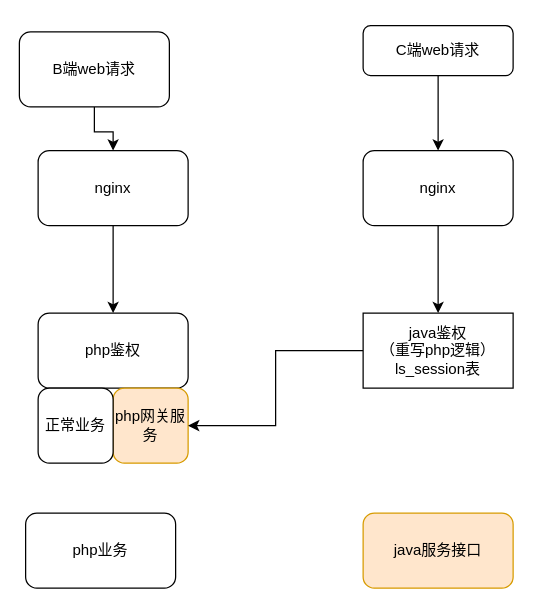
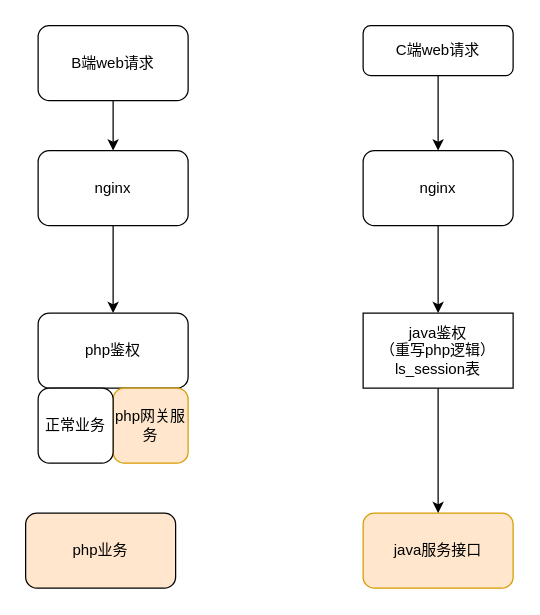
(94, 69) -> (113, 63)
(276, 384) -> (438, 446)
(101, 551) -> (101, 551)
